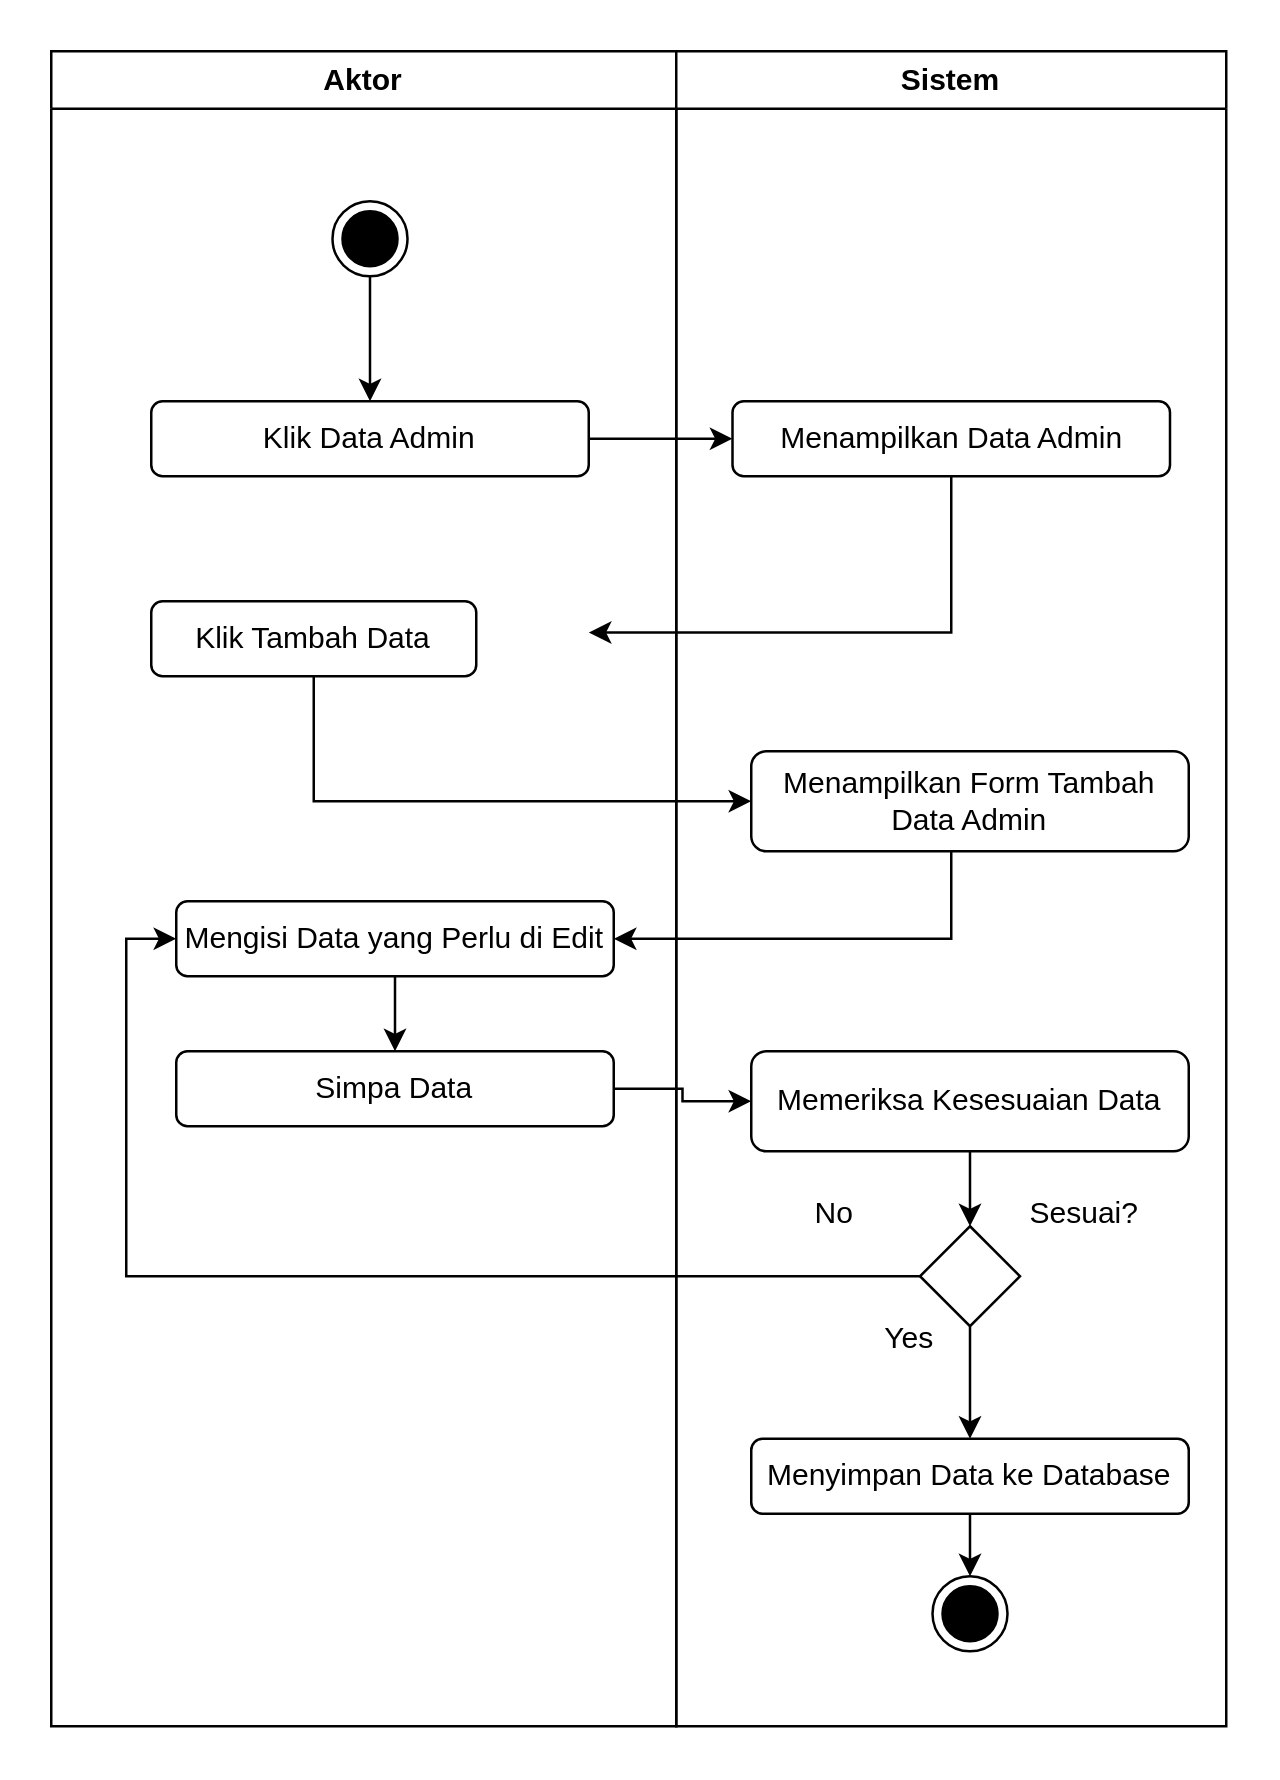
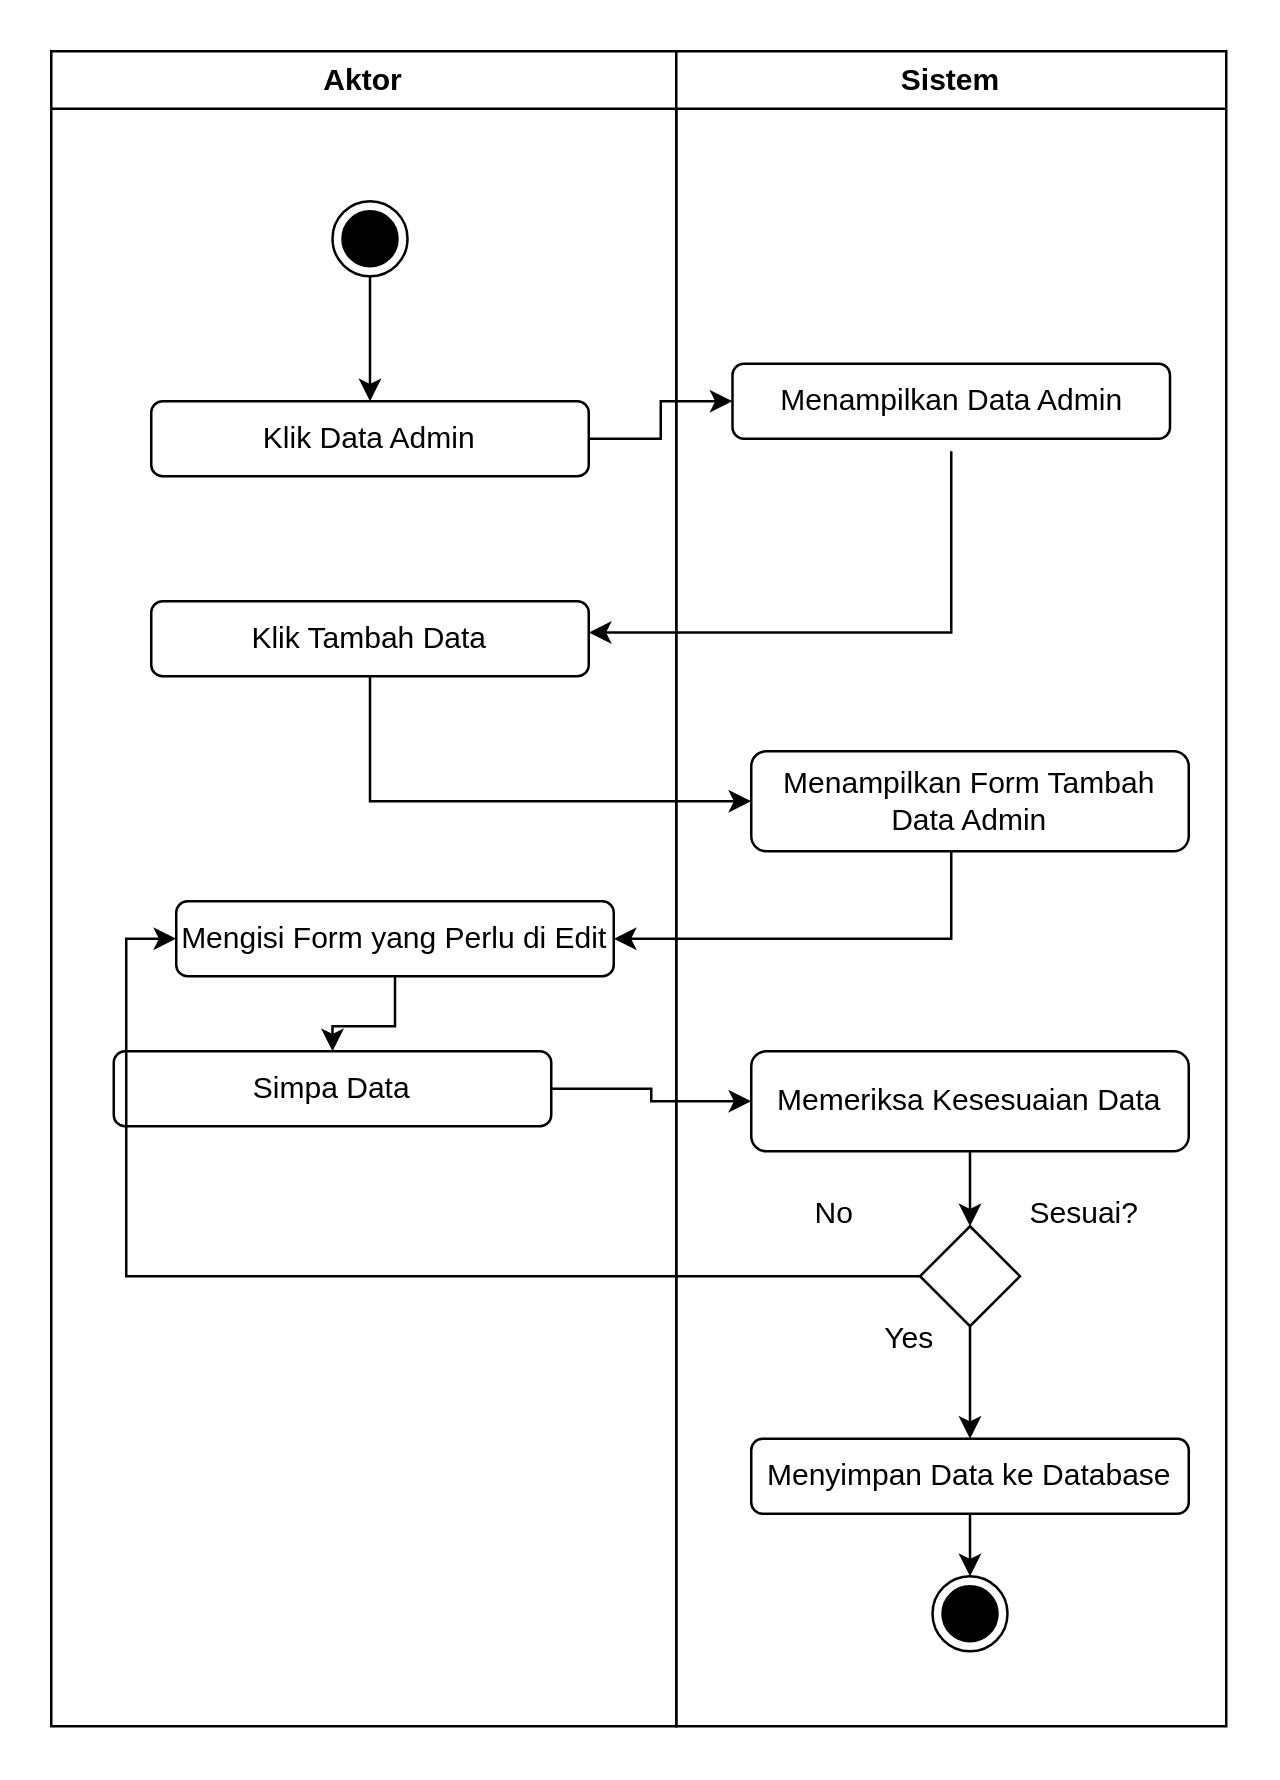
(951, 439) -> (951, 401)
(314, 639) -> (370, 639)
(395, 939) -> (395, 939)
(395, 1089) -> (333, 1089)
